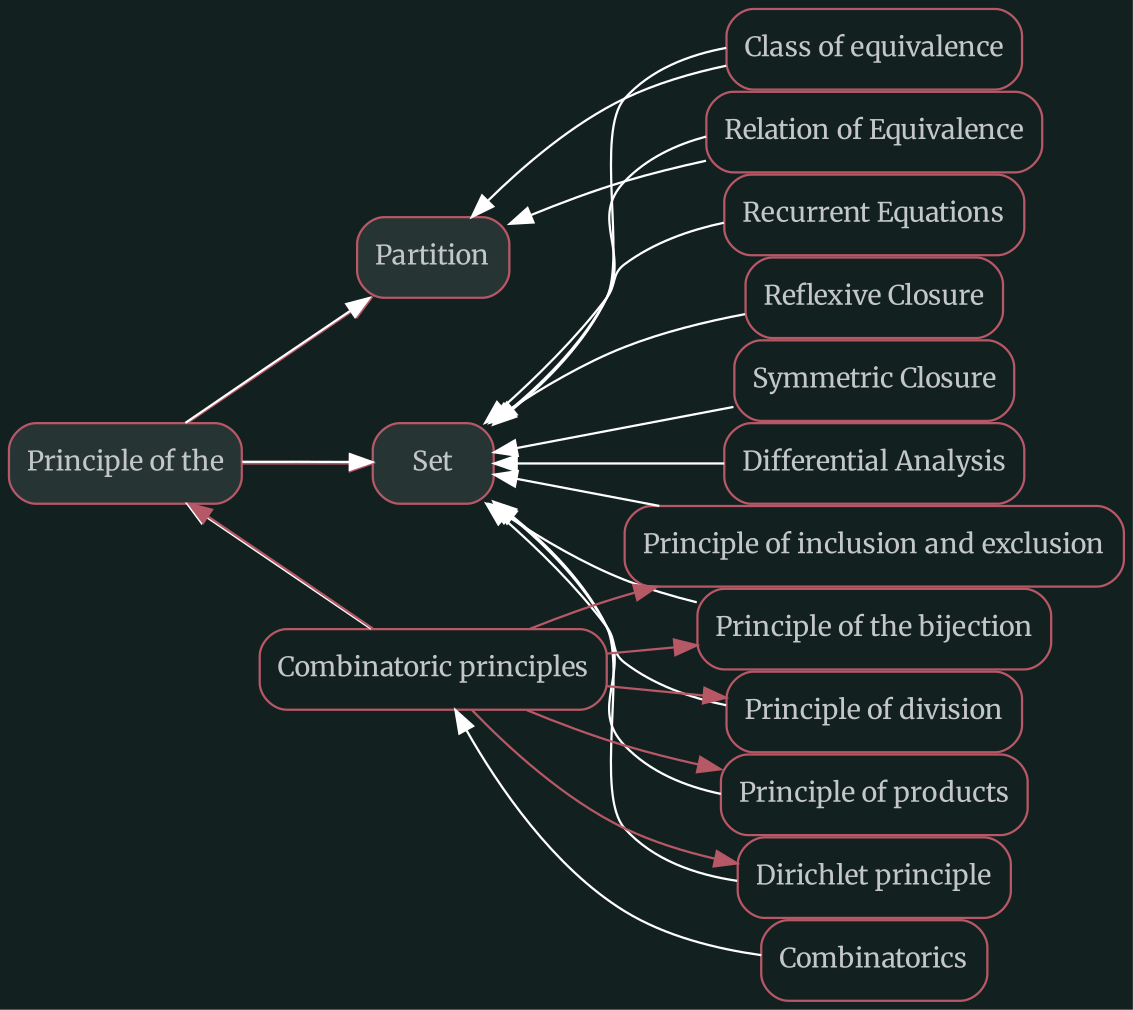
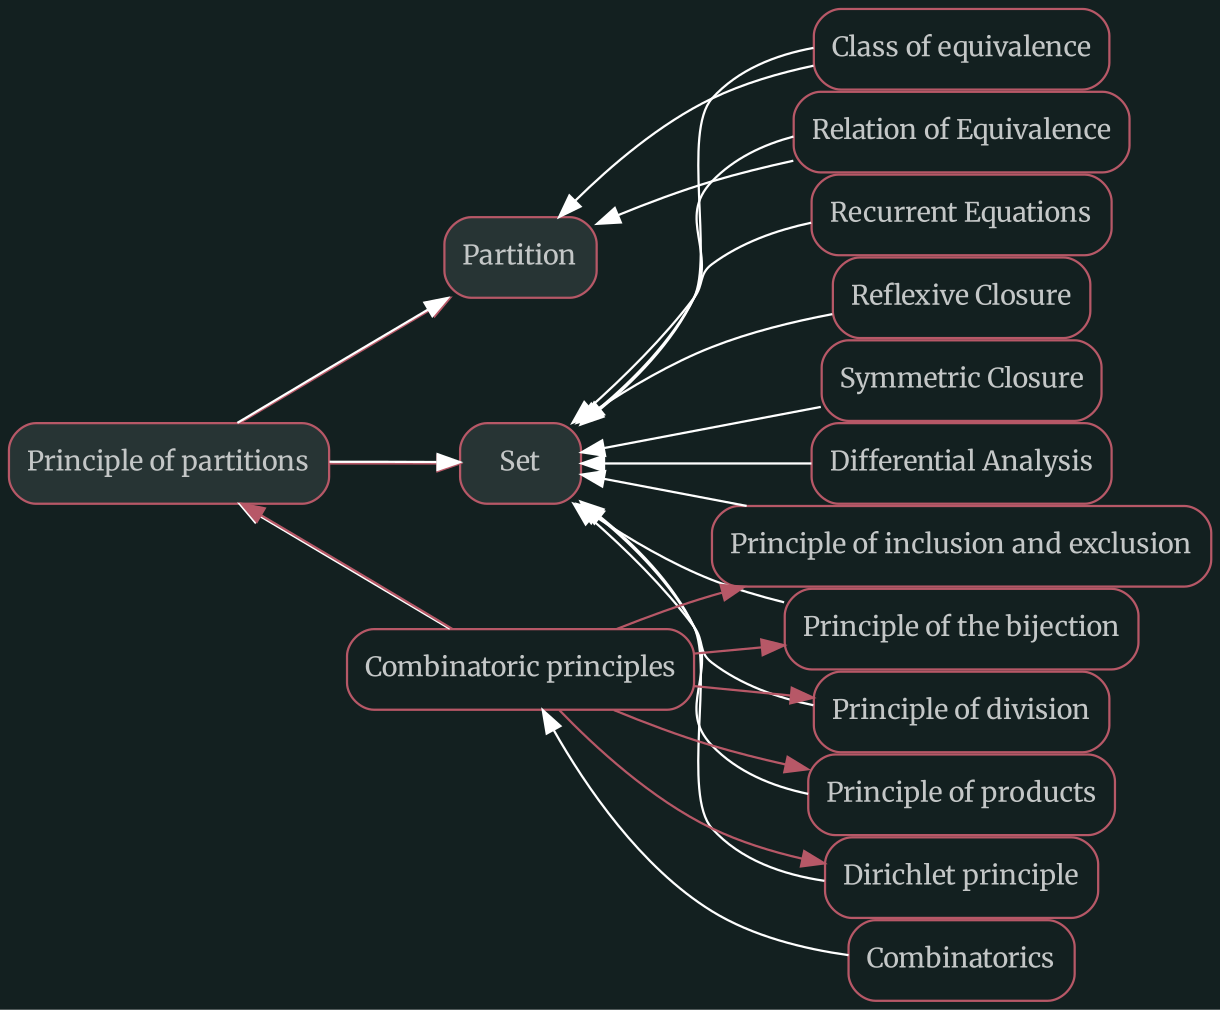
(125, 463) -> (169, 463)
